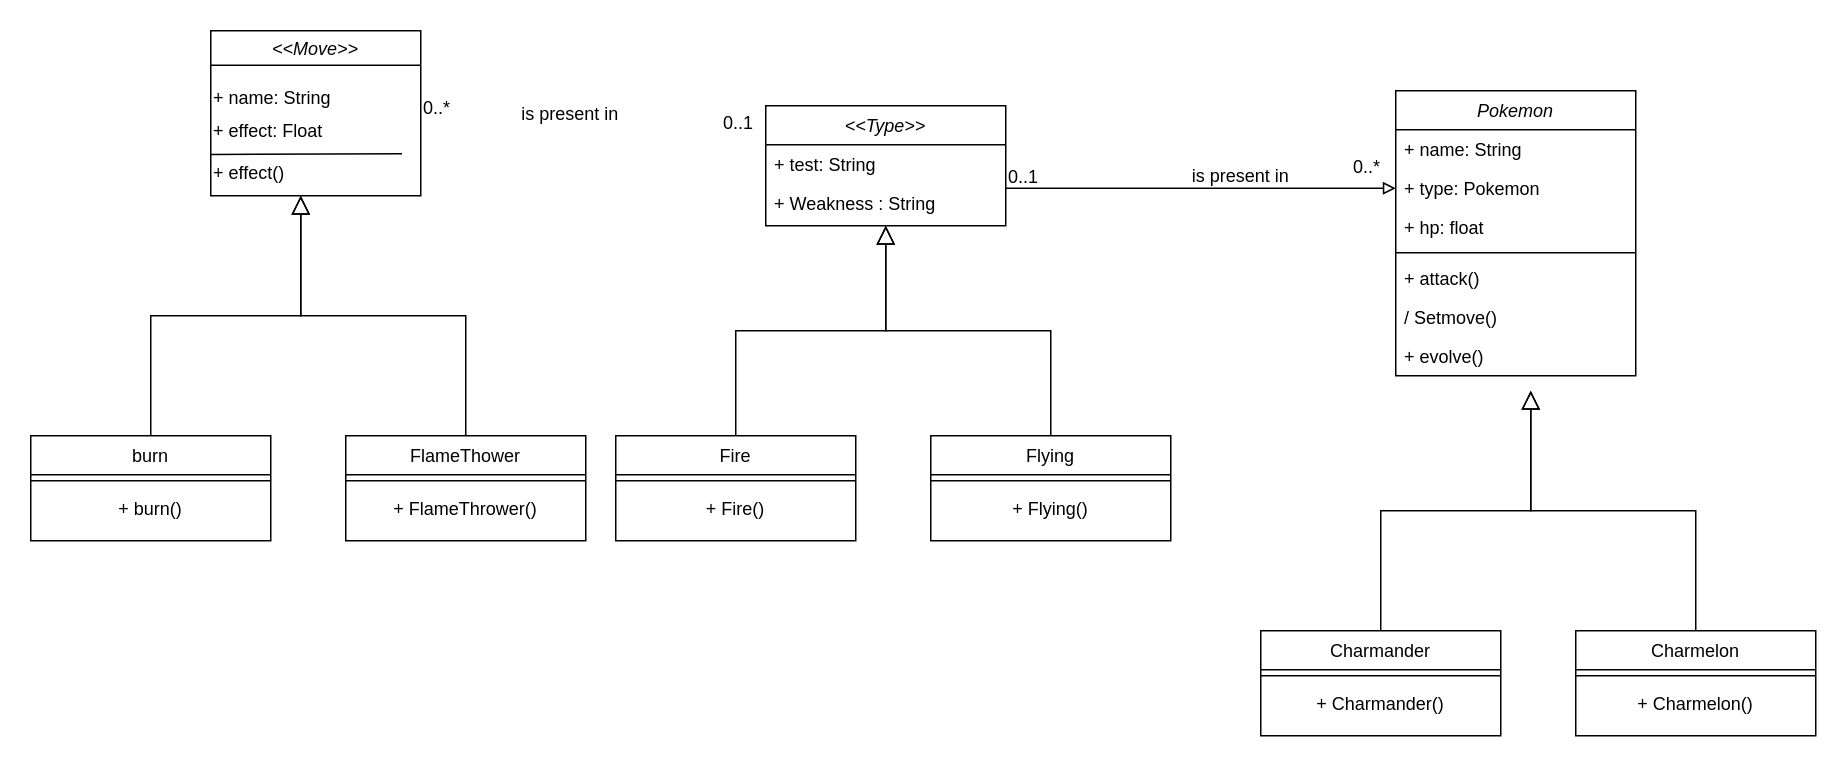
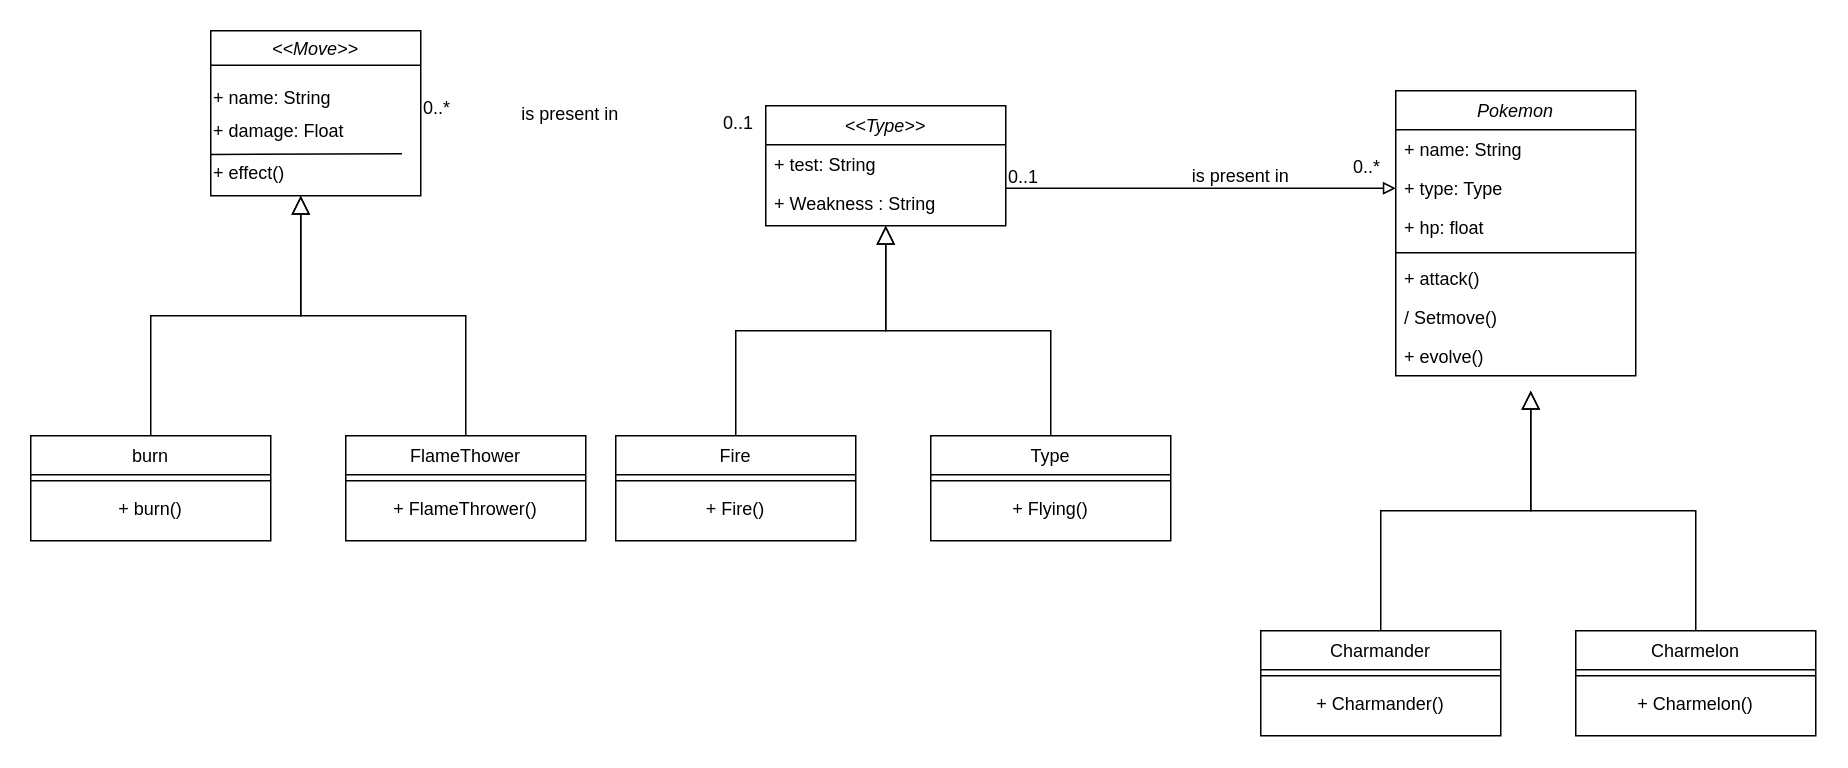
(280, 131) -> (280, 131)
(1473, 189) -> (1457, 189)
(1050, 456) -> (1050, 456)
